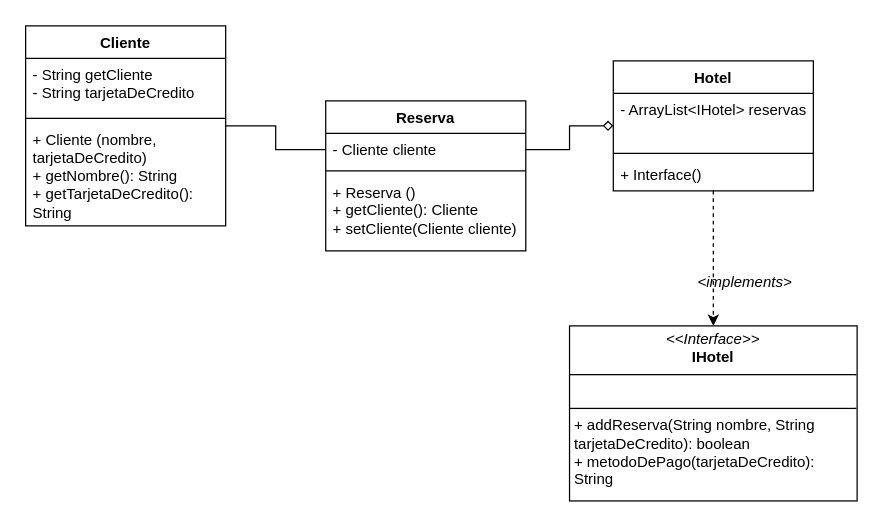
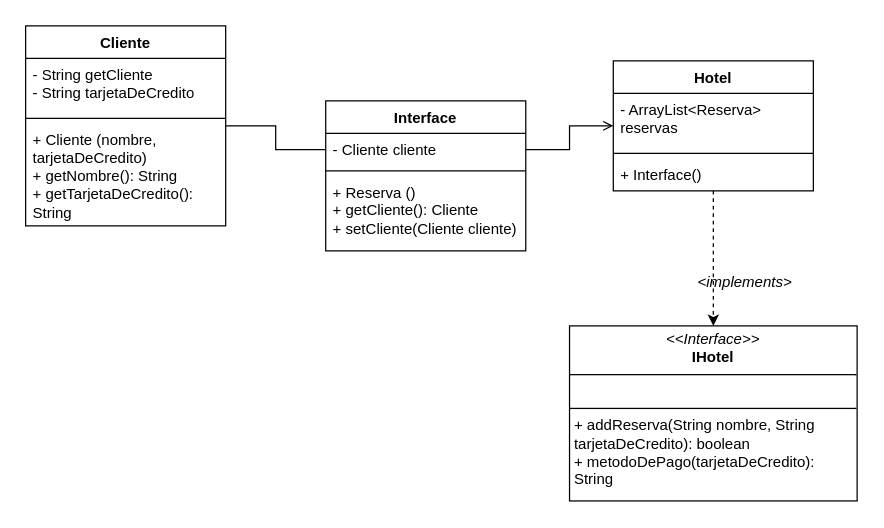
(426, 118) -> (426, 118)
(714, 120) -> (714, 120)
(602, 126) -> (606, 126)
